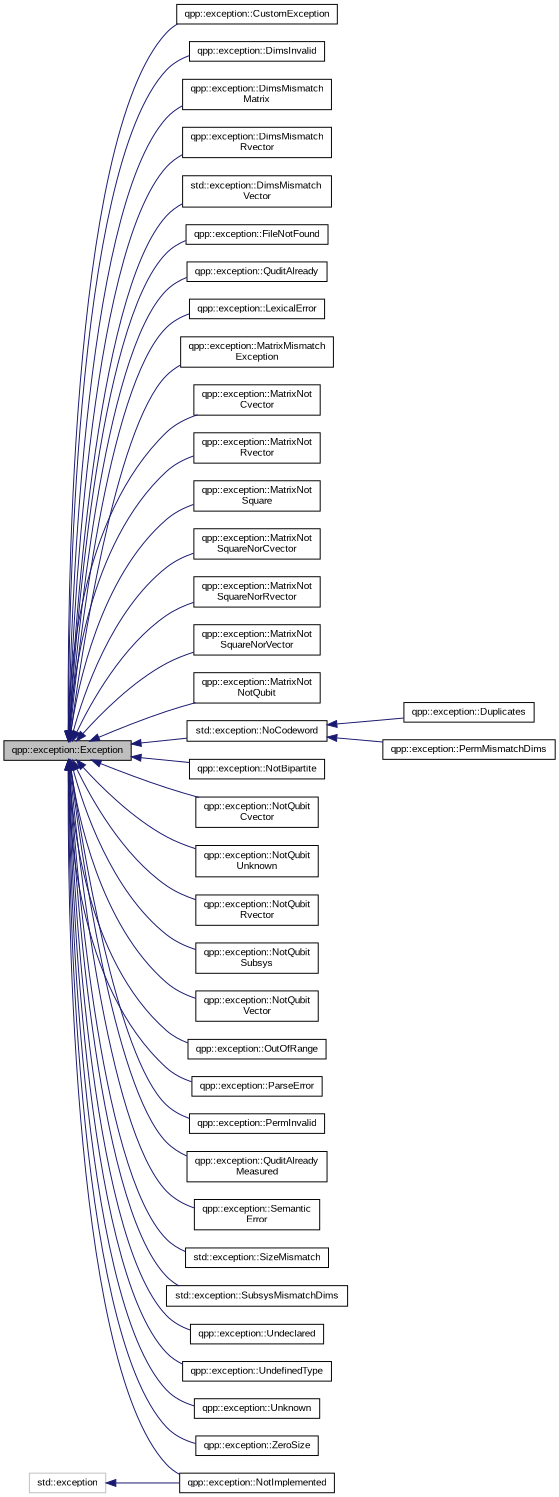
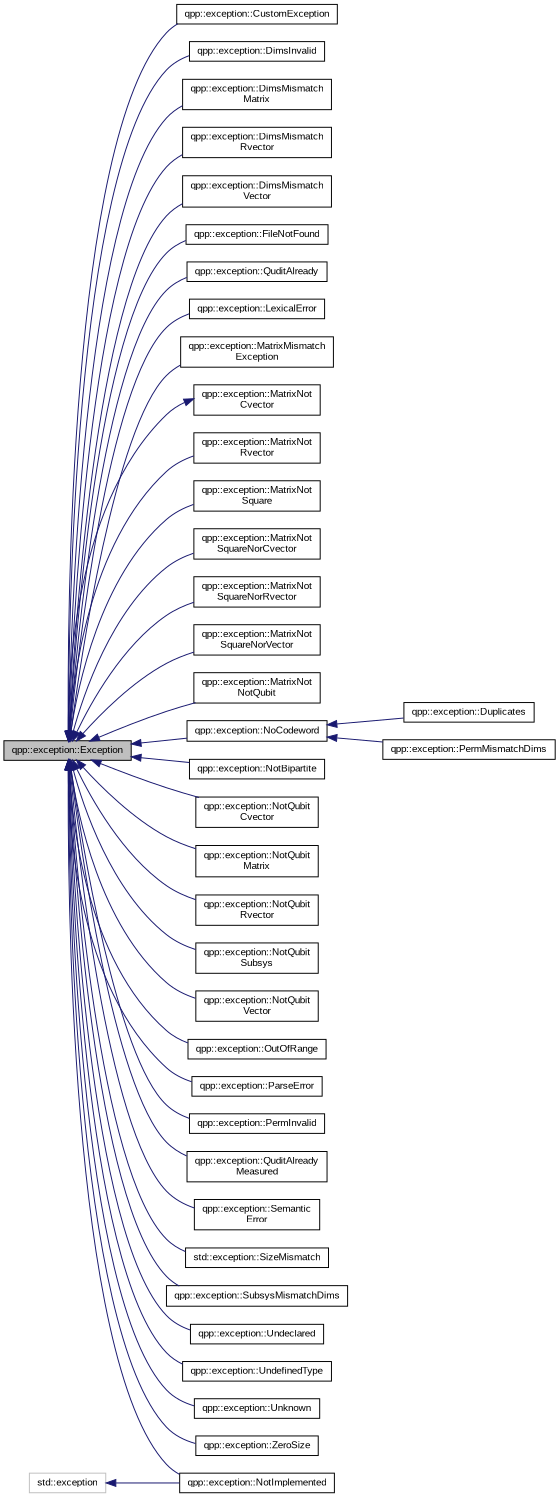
(257, 191) -> (257, 191)
(124, 490) -> (90, 557)
(257, 731) -> (257, 731)
(257, 861) -> (257, 861)
(257, 1296) -> (257, 1296)
